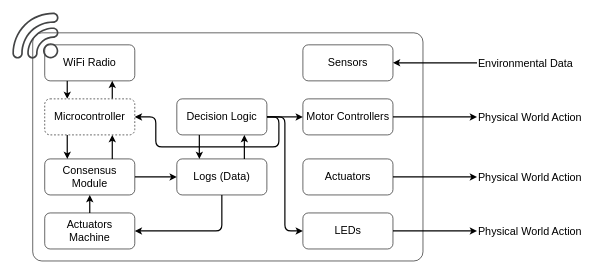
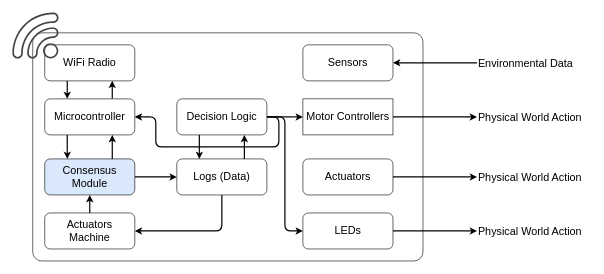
(90, 117) -> (90, 117)
(348, 117) -> (348, 117)
(90, 177) -> (90, 177)
